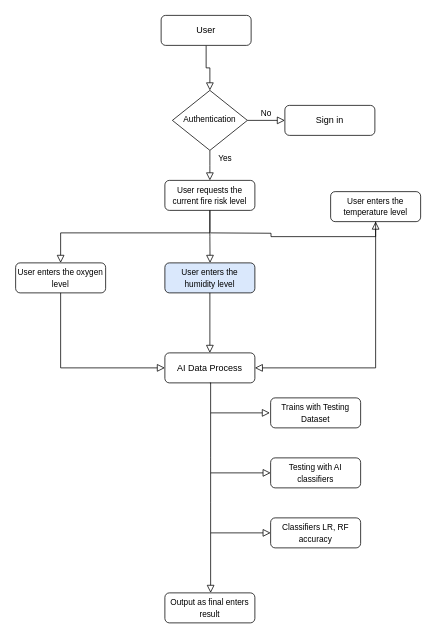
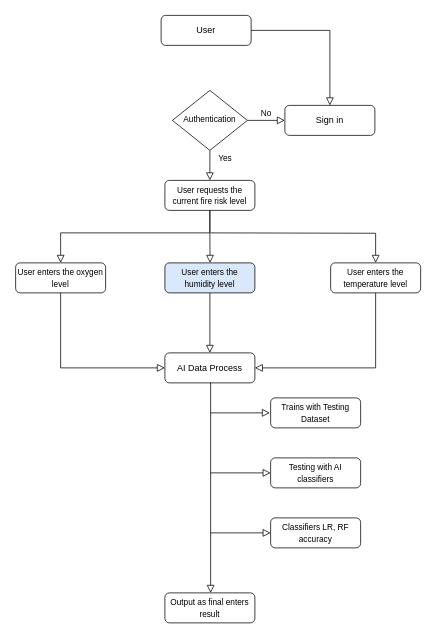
(206, 65) -> (324, 30)
(375, 207) -> (375, 278)
